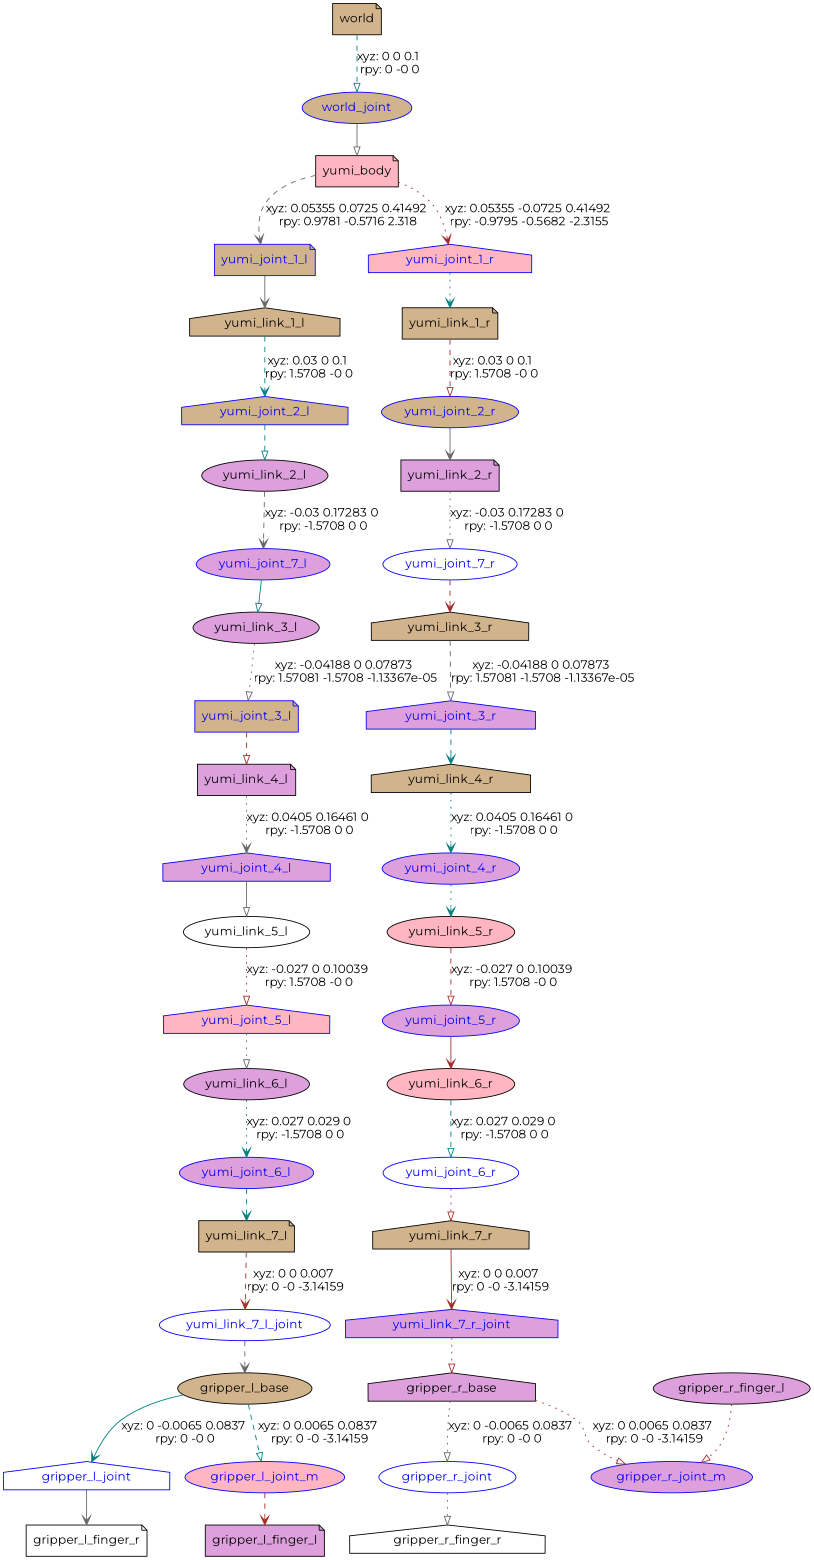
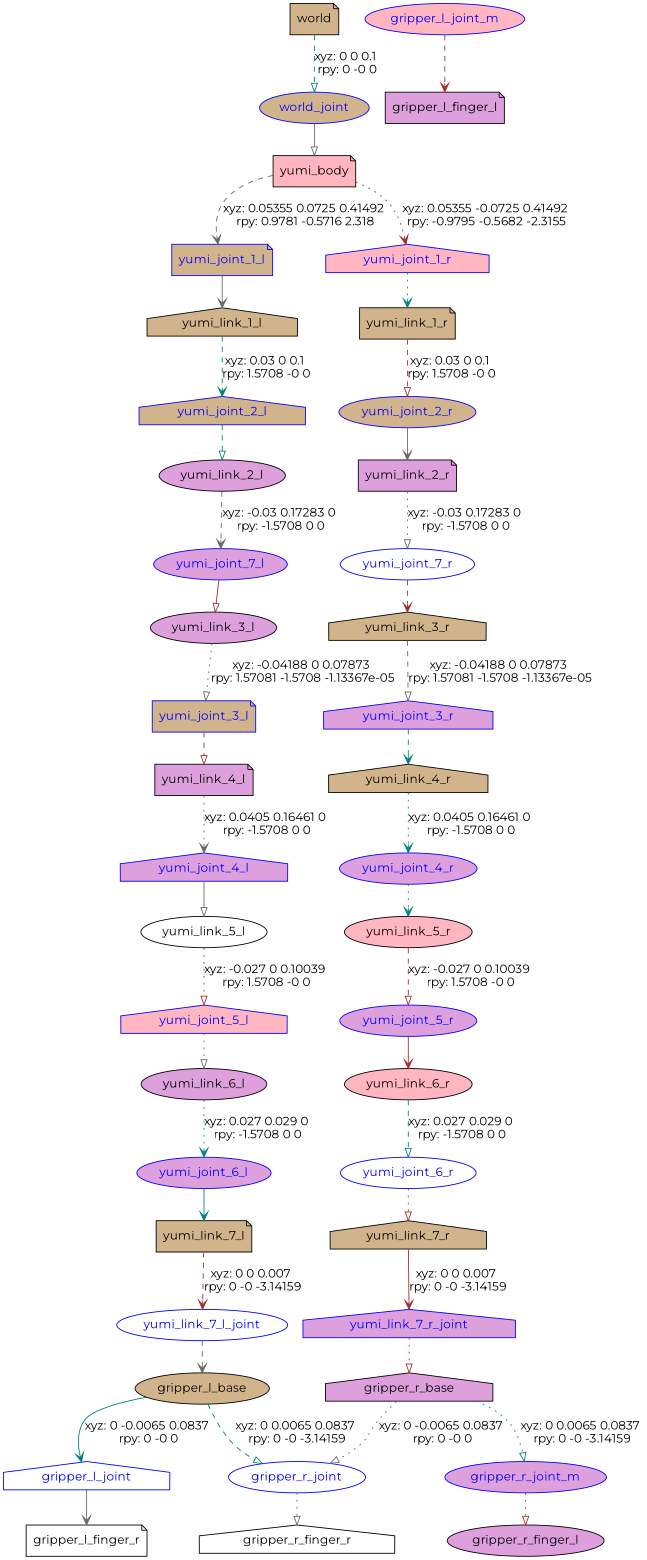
(260, 592) -> (217, 592)
(247, 1200) -> (204, 1200)
(581, 1425) -> (507, 1420)
(254, 1429) -> (226, 1436)
(726, 1433) -> (526, 1505)
